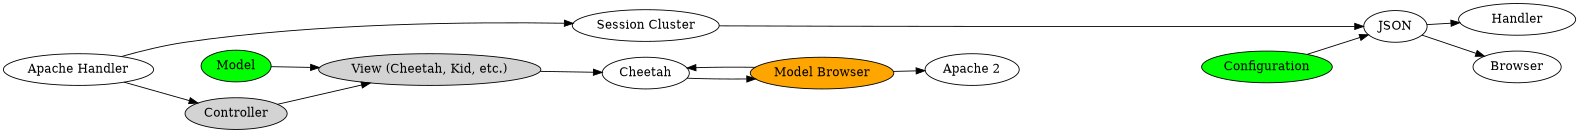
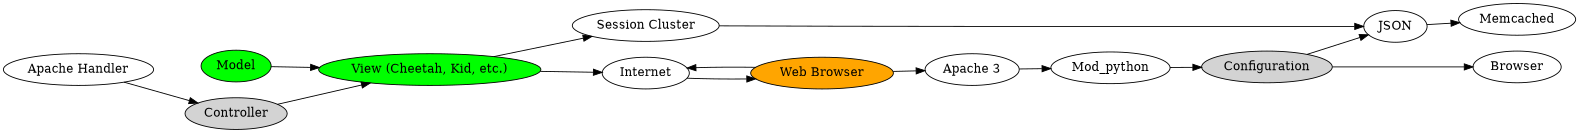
(1517, 19) -> (1517, 19)
(342, 27) -> (538, 47)
(1449, 44) -> (1398, 67)
(1267, 67) -> (1267, 67)
none -> (1110, 68)
(430, 70) -> (430, 70)
(972, 70) -> (972, 70)
(646, 73) -> (646, 73)
(822, 73) -> (822, 73)
